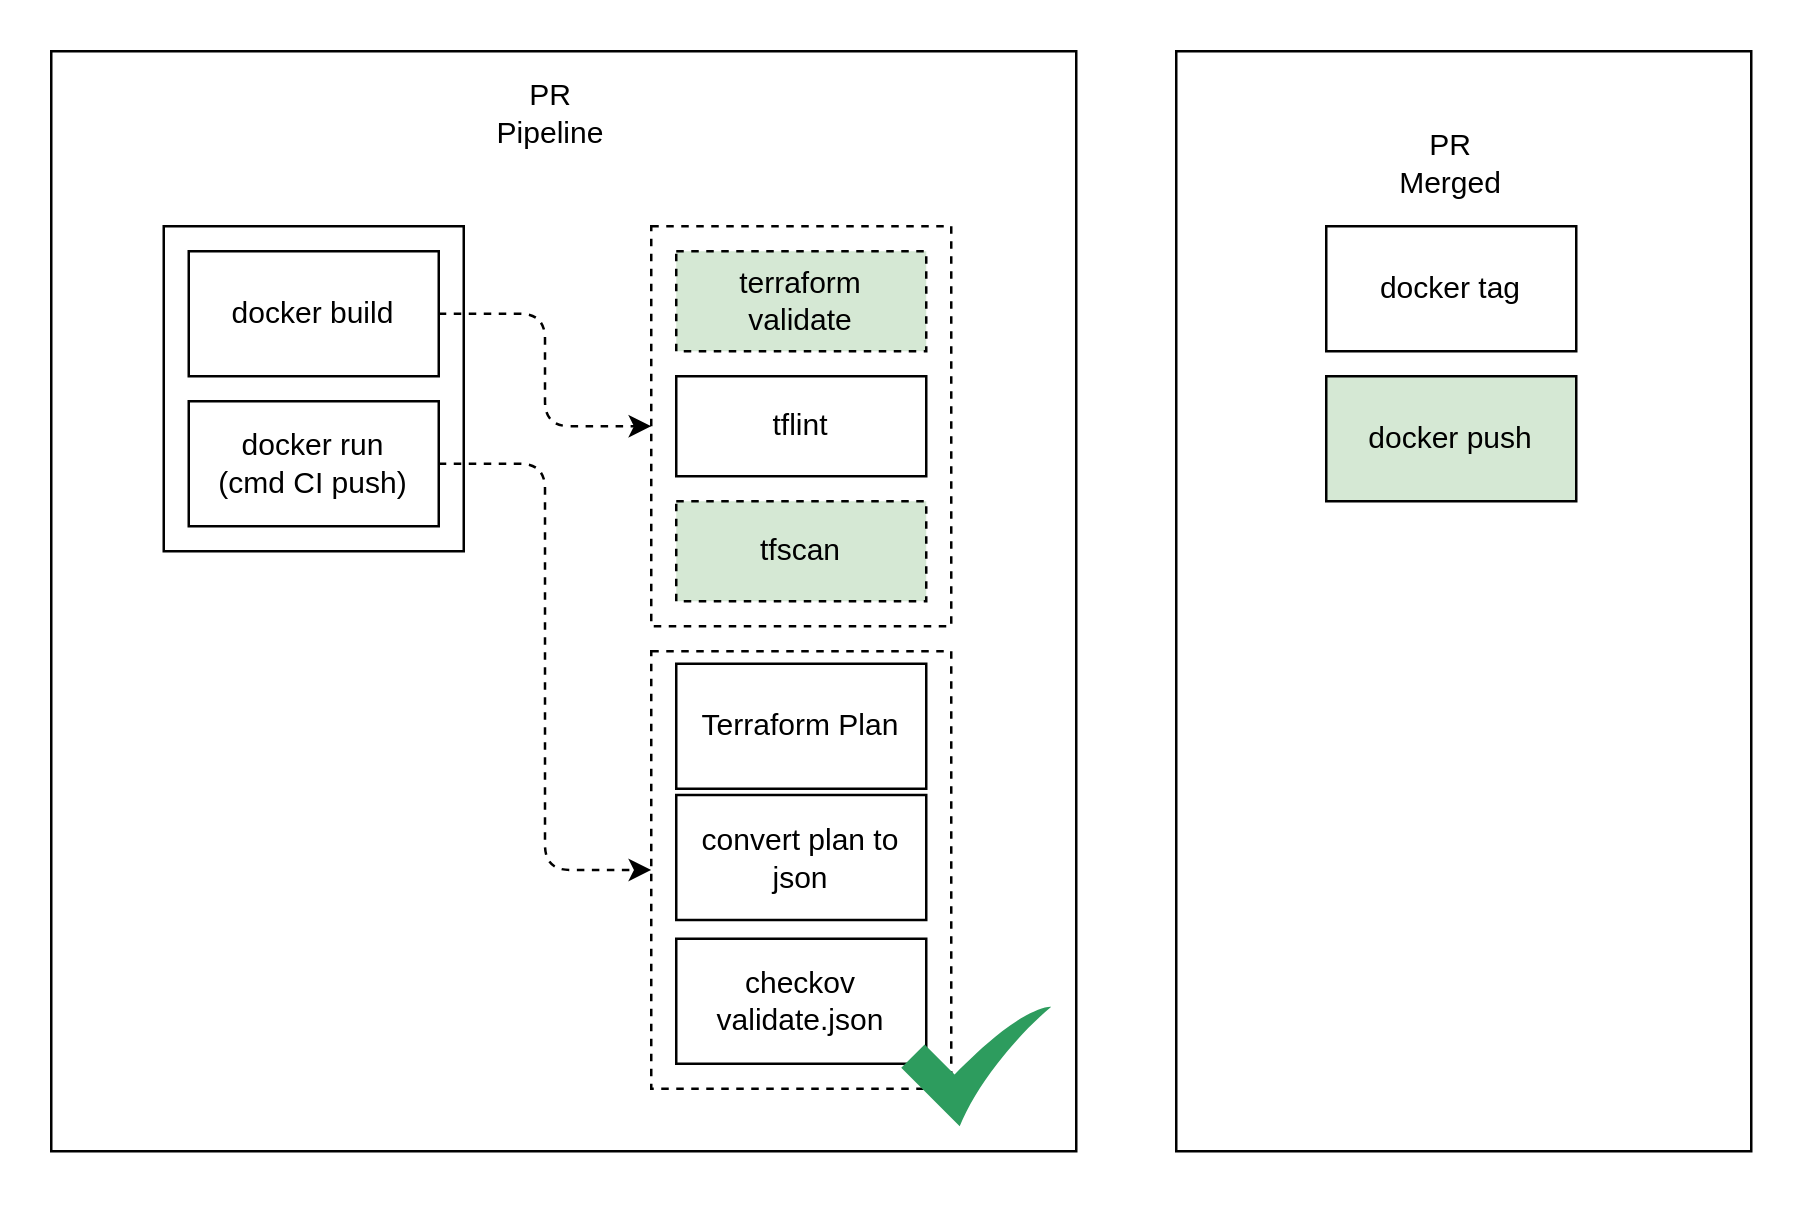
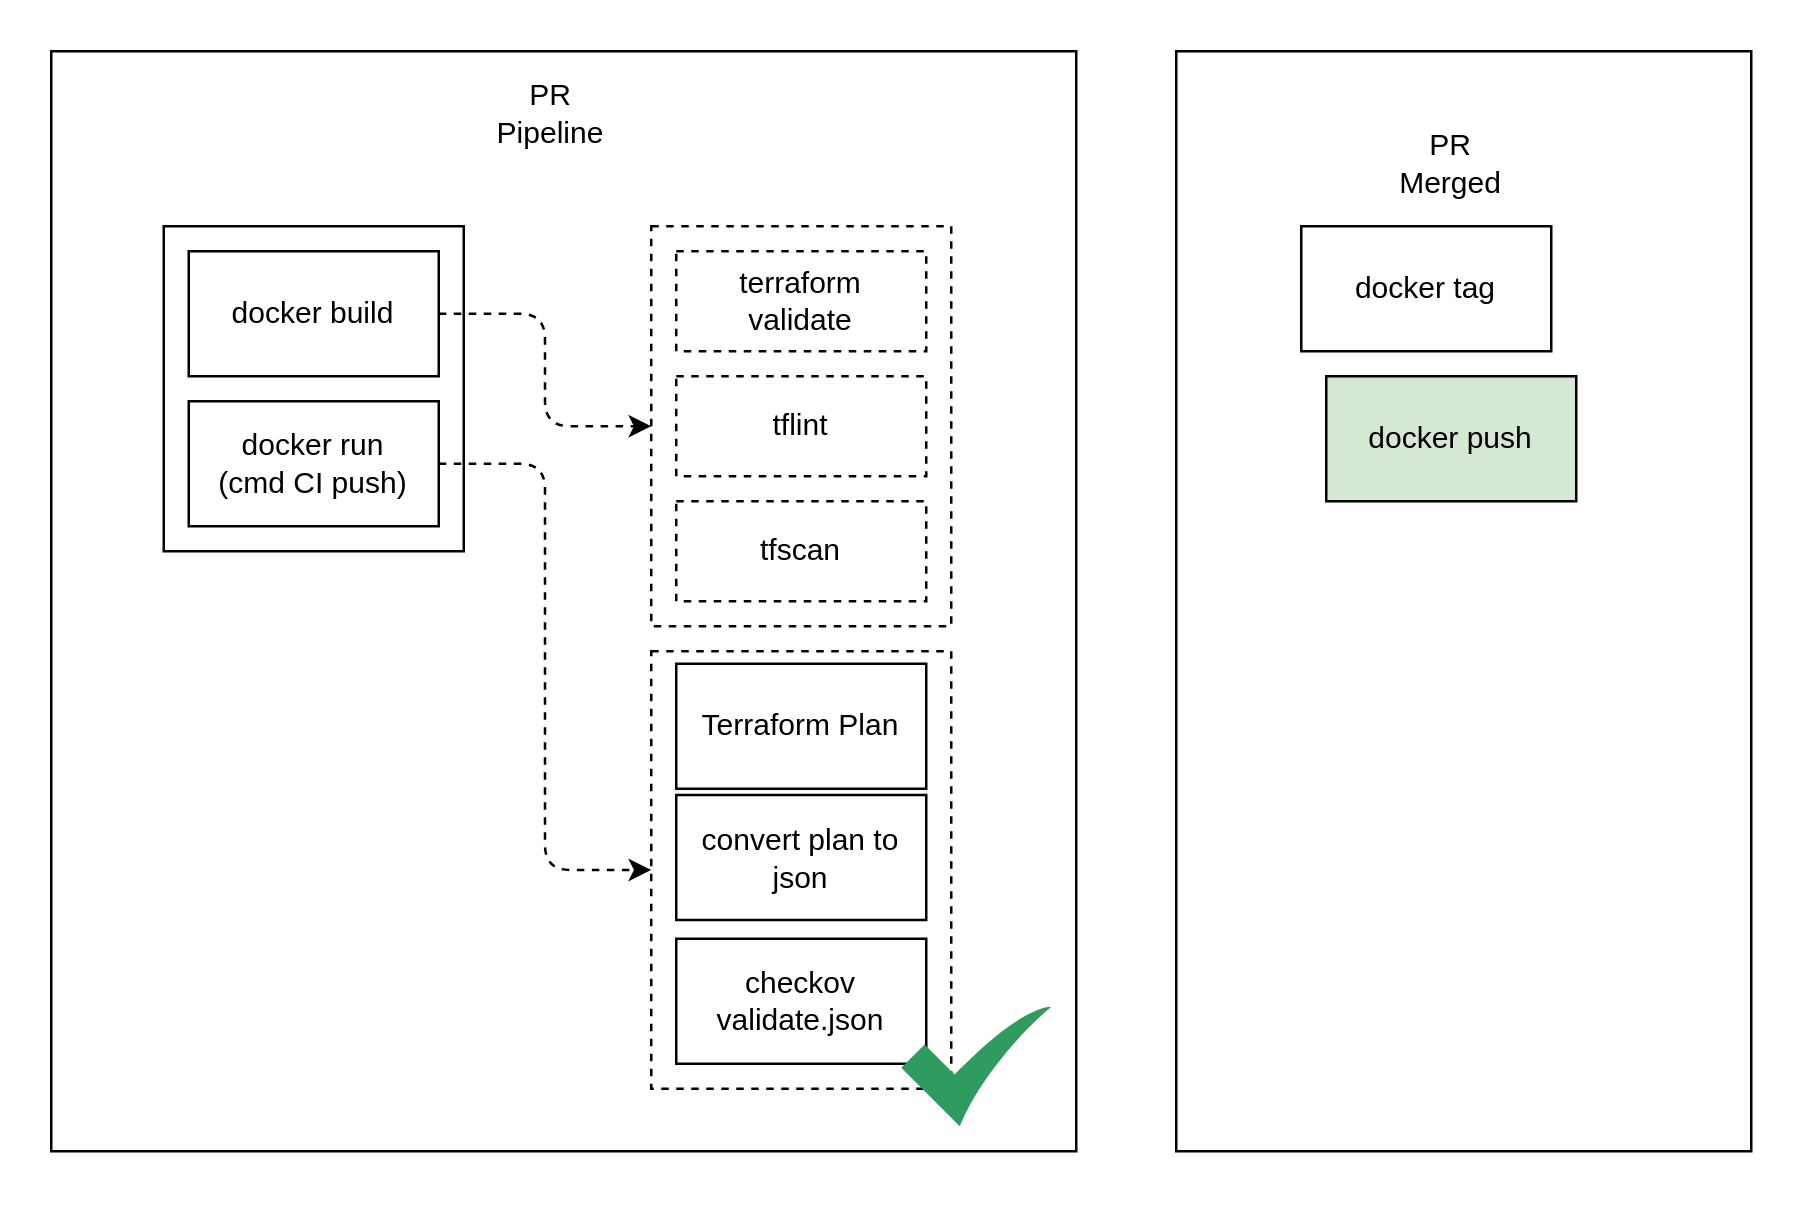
(1451, 289) -> (1426, 289)
(801, 301) -> (801, 301)
(801, 426) -> (801, 426)
(801, 551) -> (801, 551)
